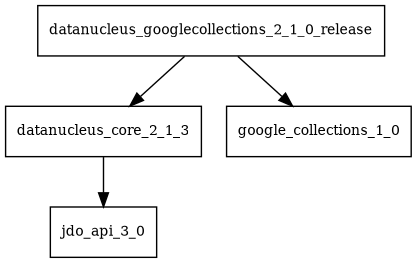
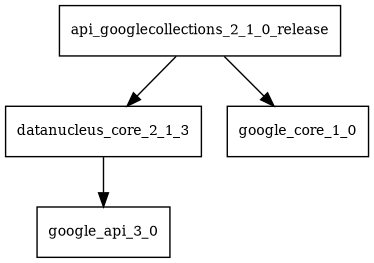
(211, 31) -> (200, 31)
(319, 131) -> (298, 131)
(103, 232) -> (103, 232)
